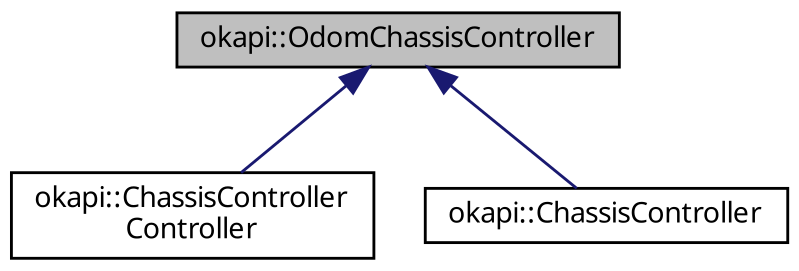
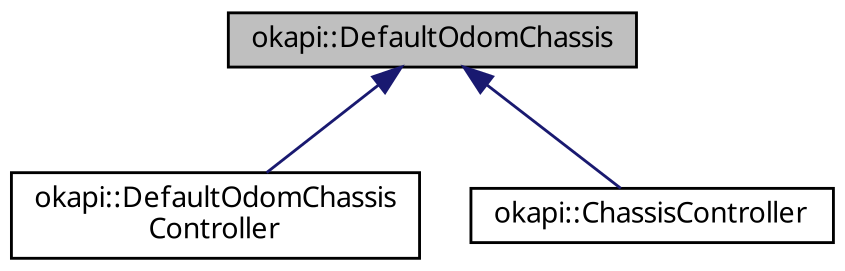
(398, 40) -> (432, 40)
(193, 215) -> (215, 215)
